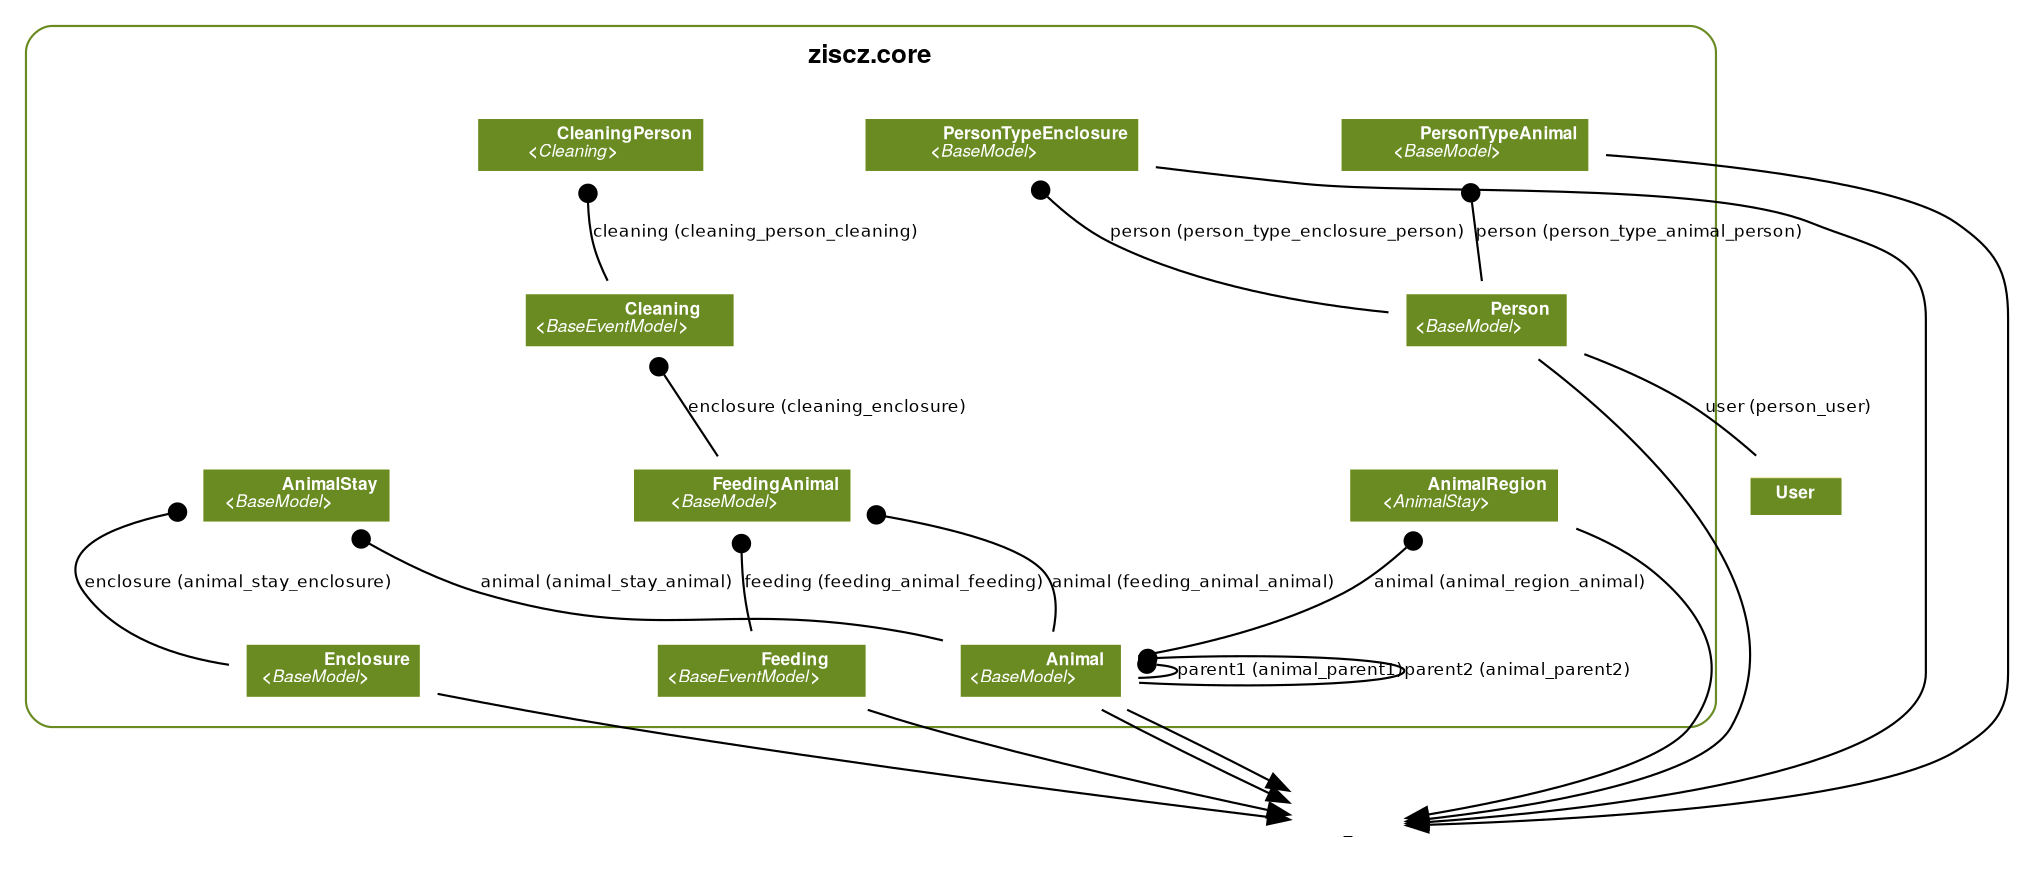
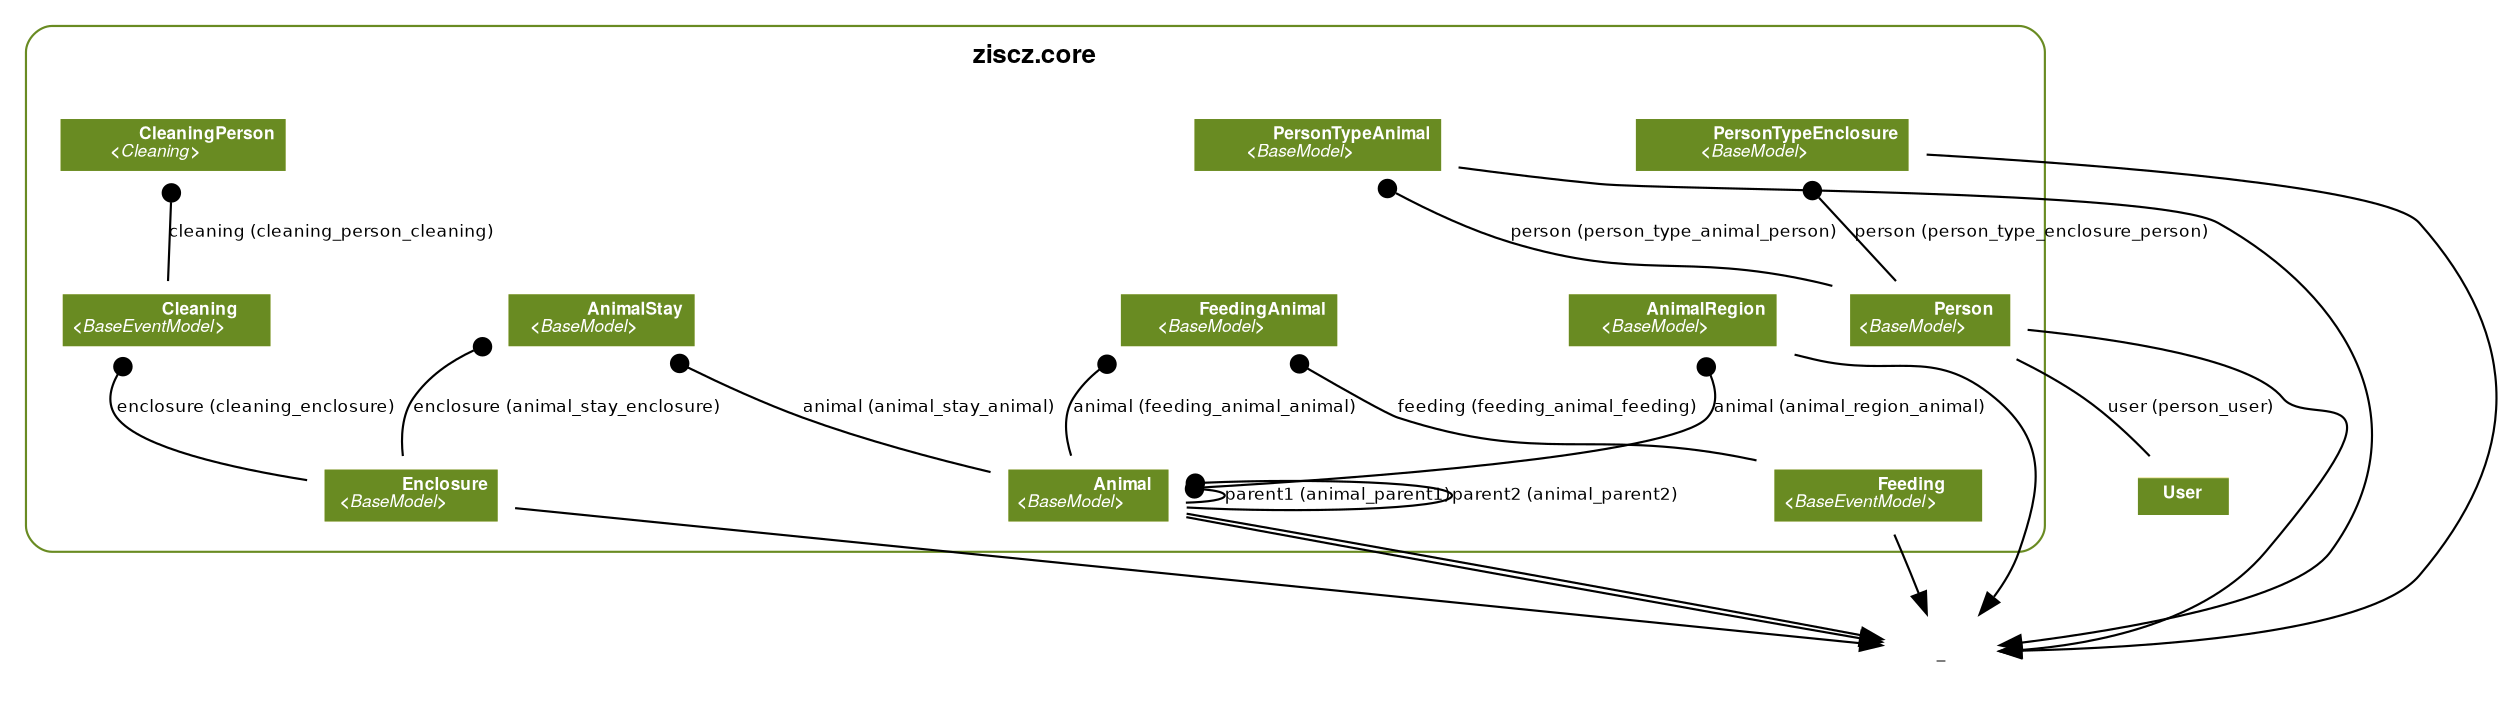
(691, 415) -> (185, 453)
(1437, 502) -> (1655, 327)
